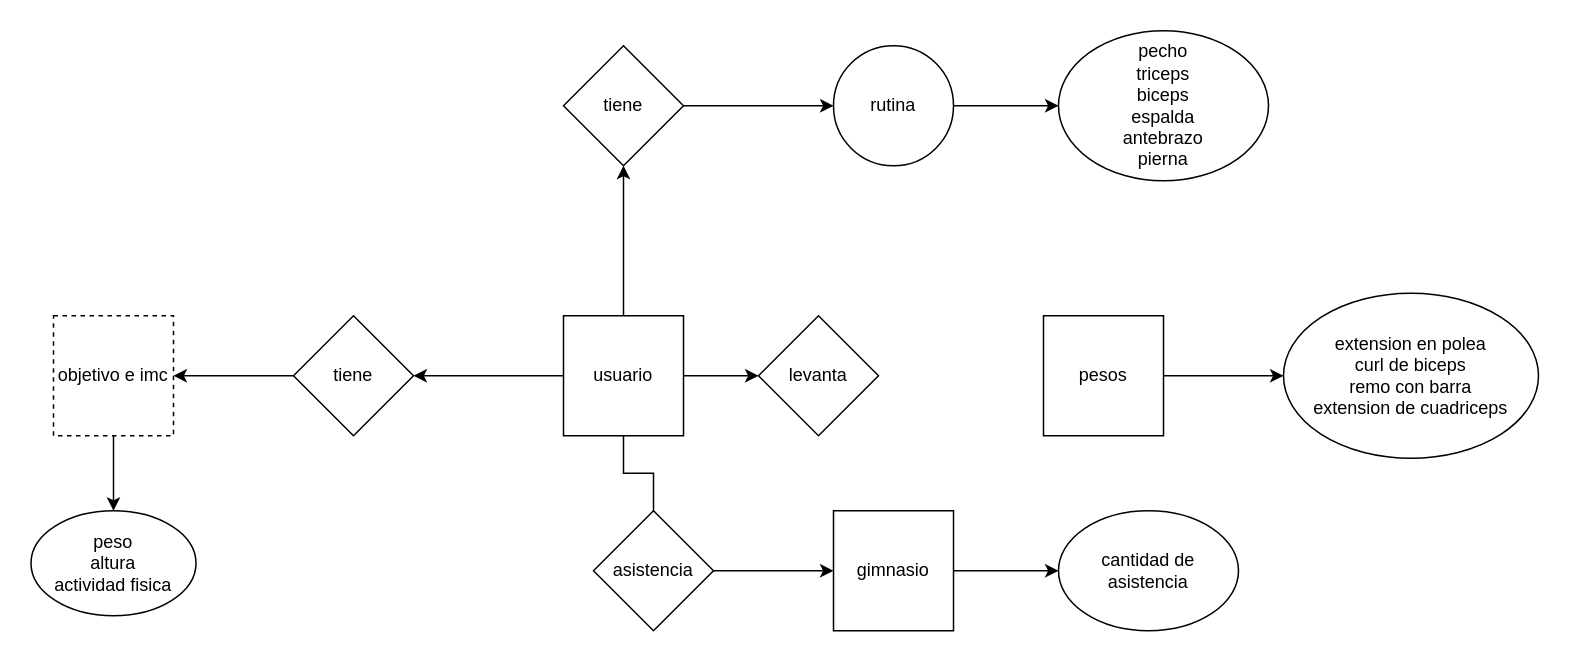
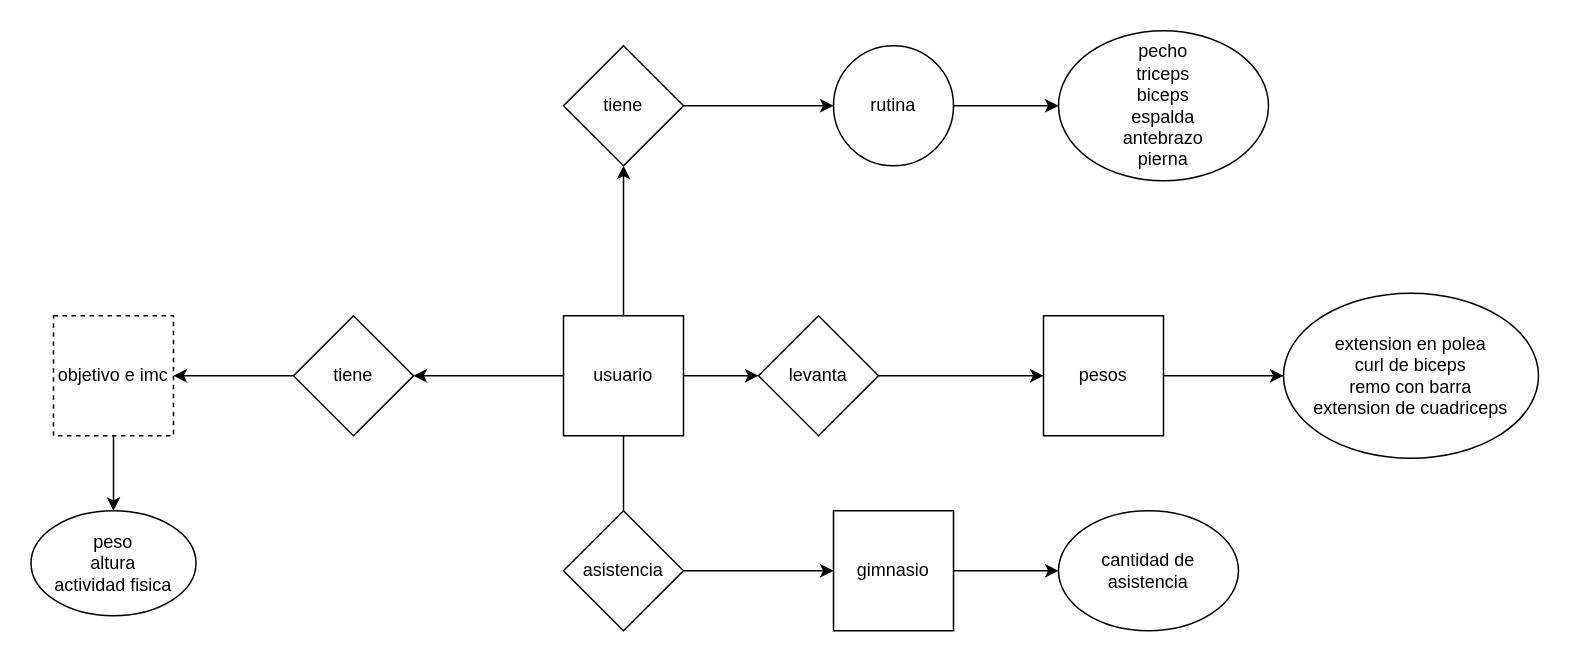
none -> (955, 376)
(653, 571) -> (623, 571)
